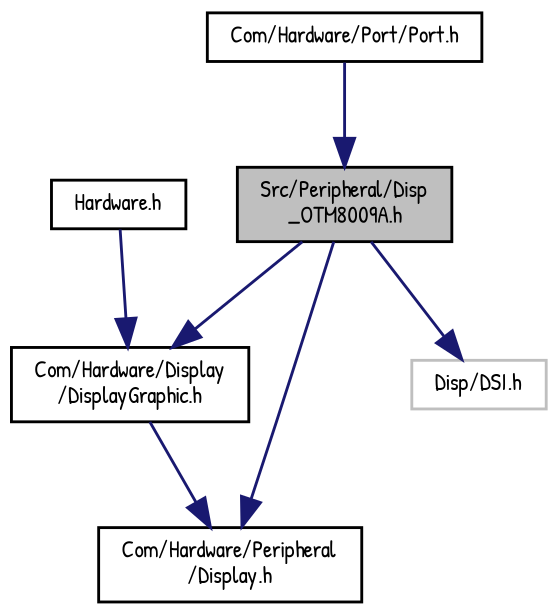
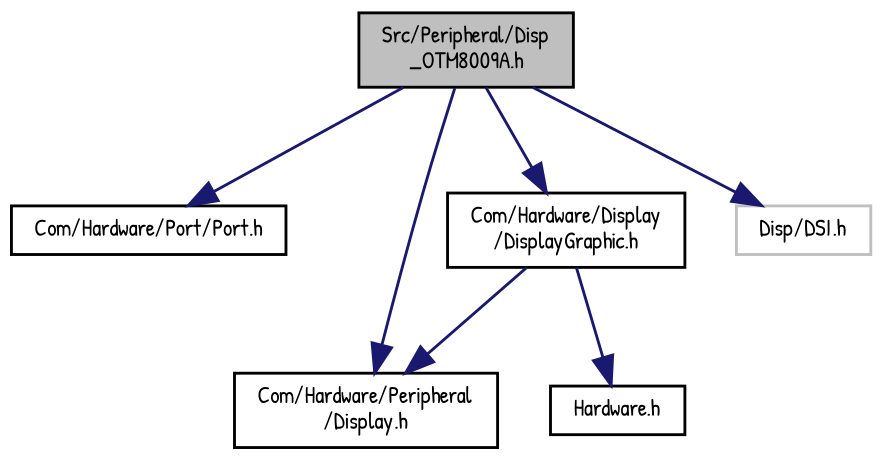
(345, 100) -> (308, 140)
(123, 274) -> (590, 312)
